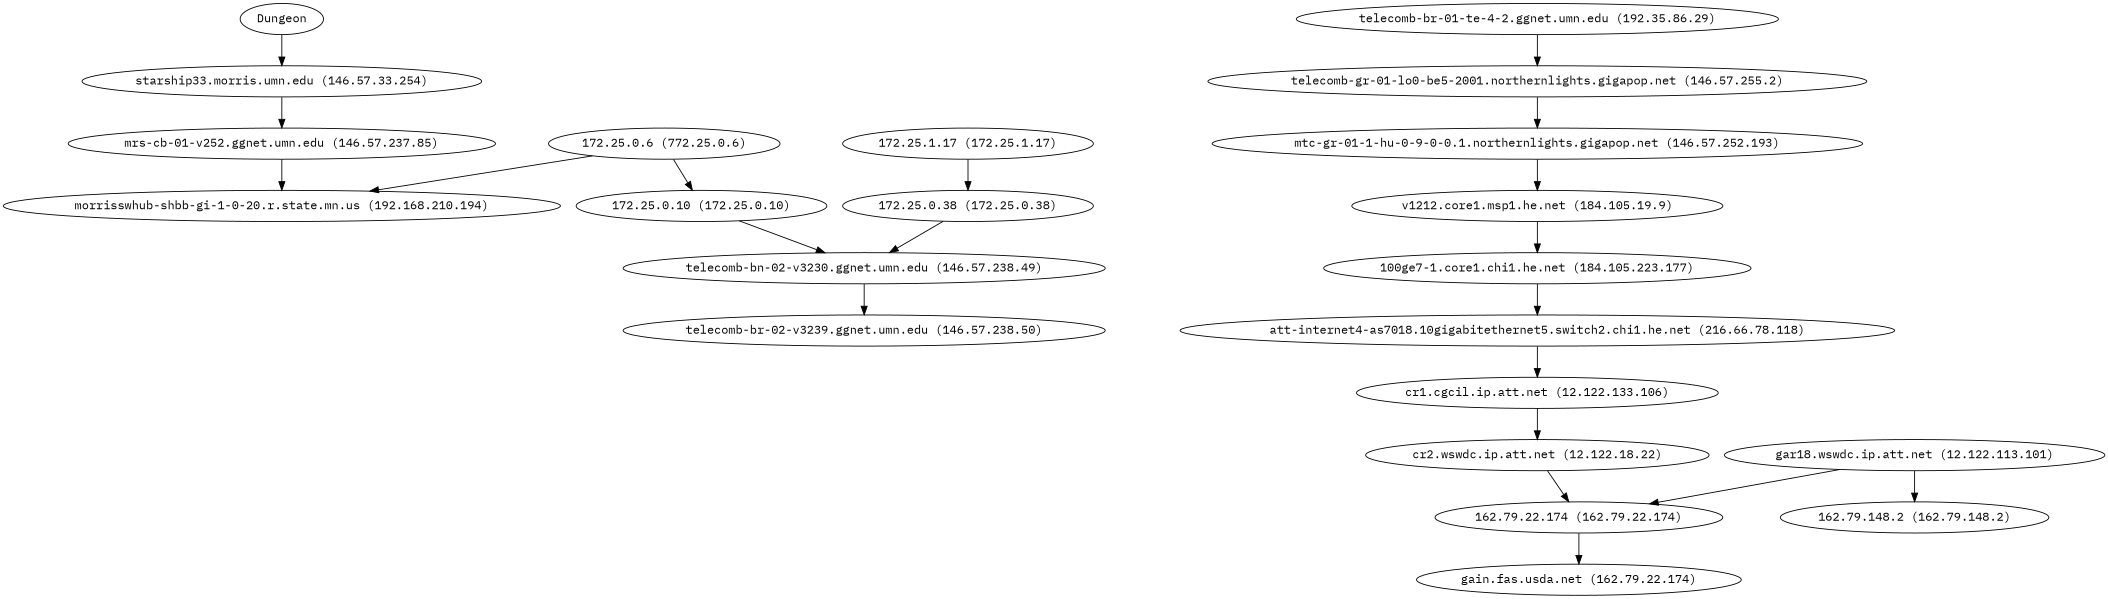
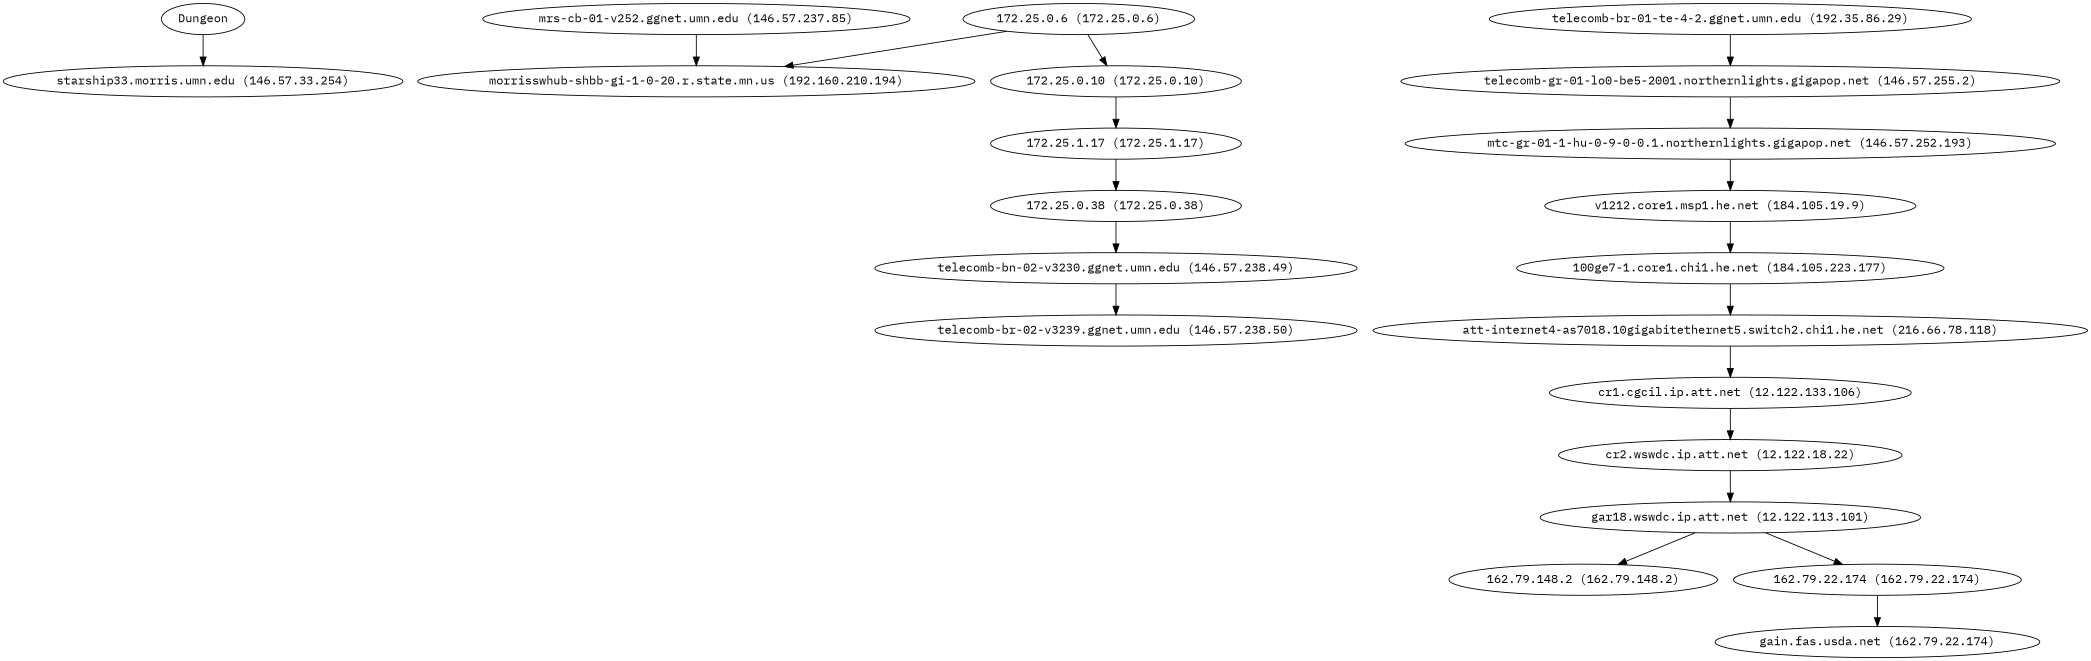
(282, 108) -> none
(664, 144) -> (1079, 19)
(282, 206) -> (696, 81)
(778, 235) -> (1116, 108)
(1556, 483) -> (1730, 482)
